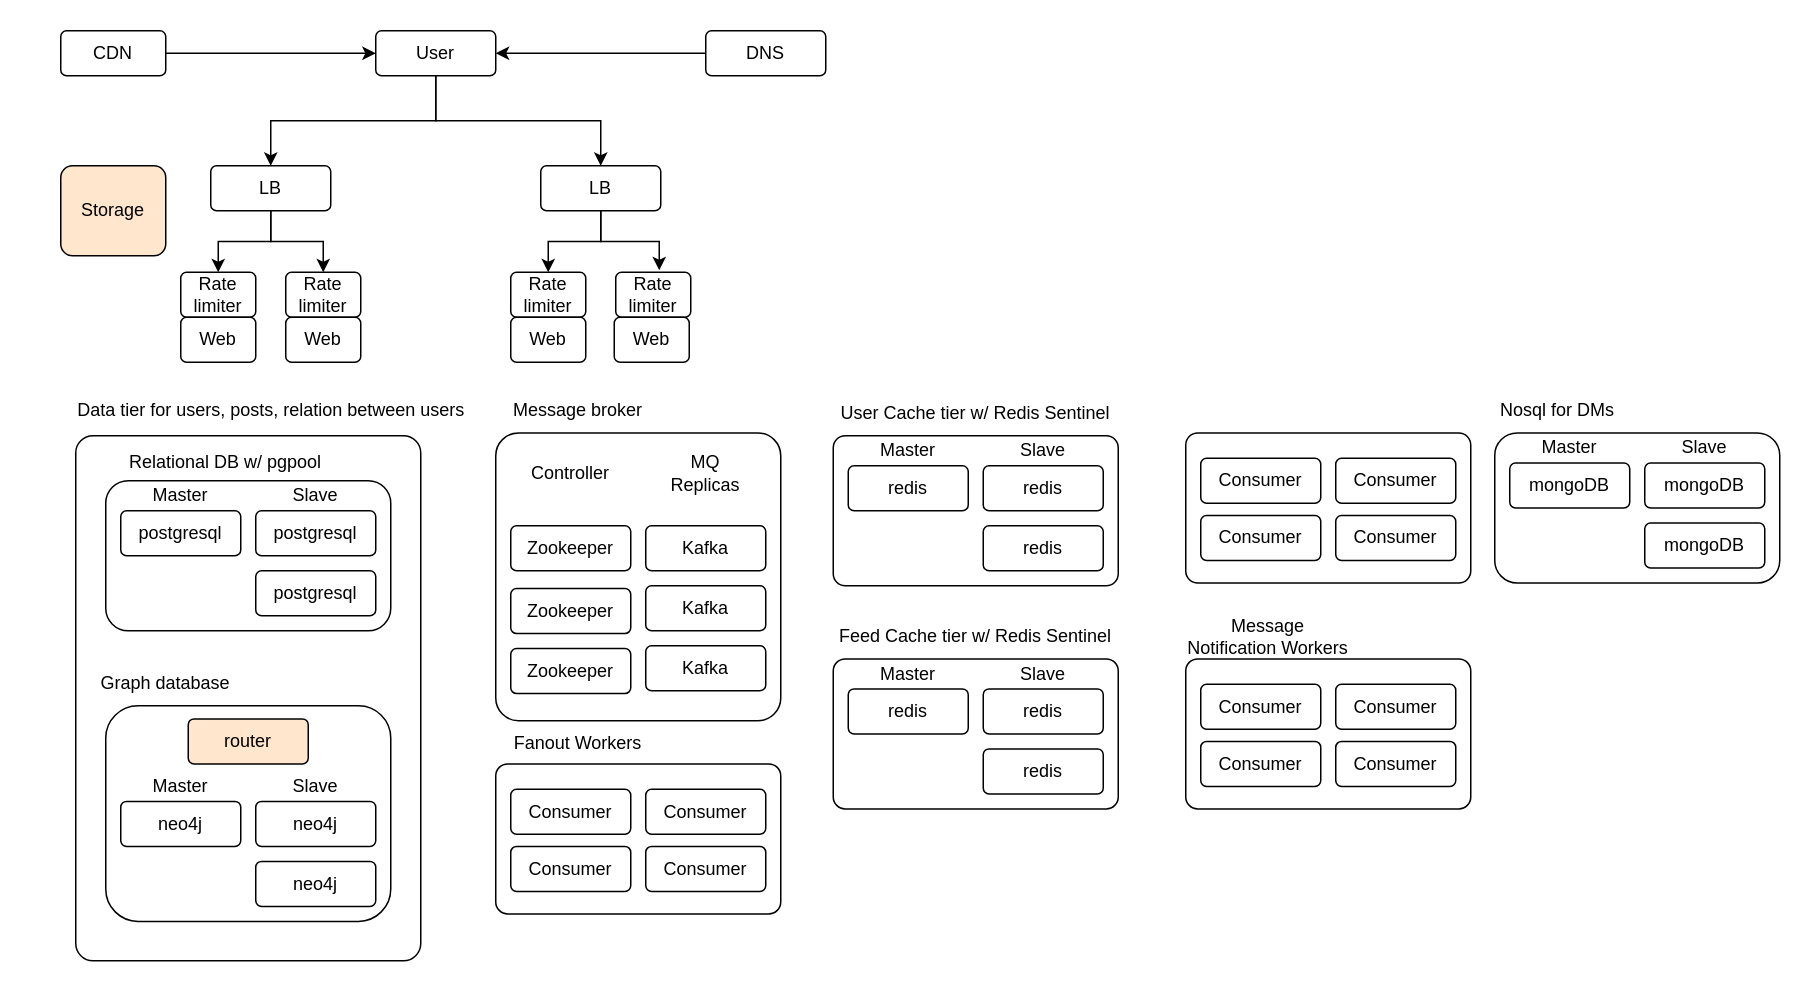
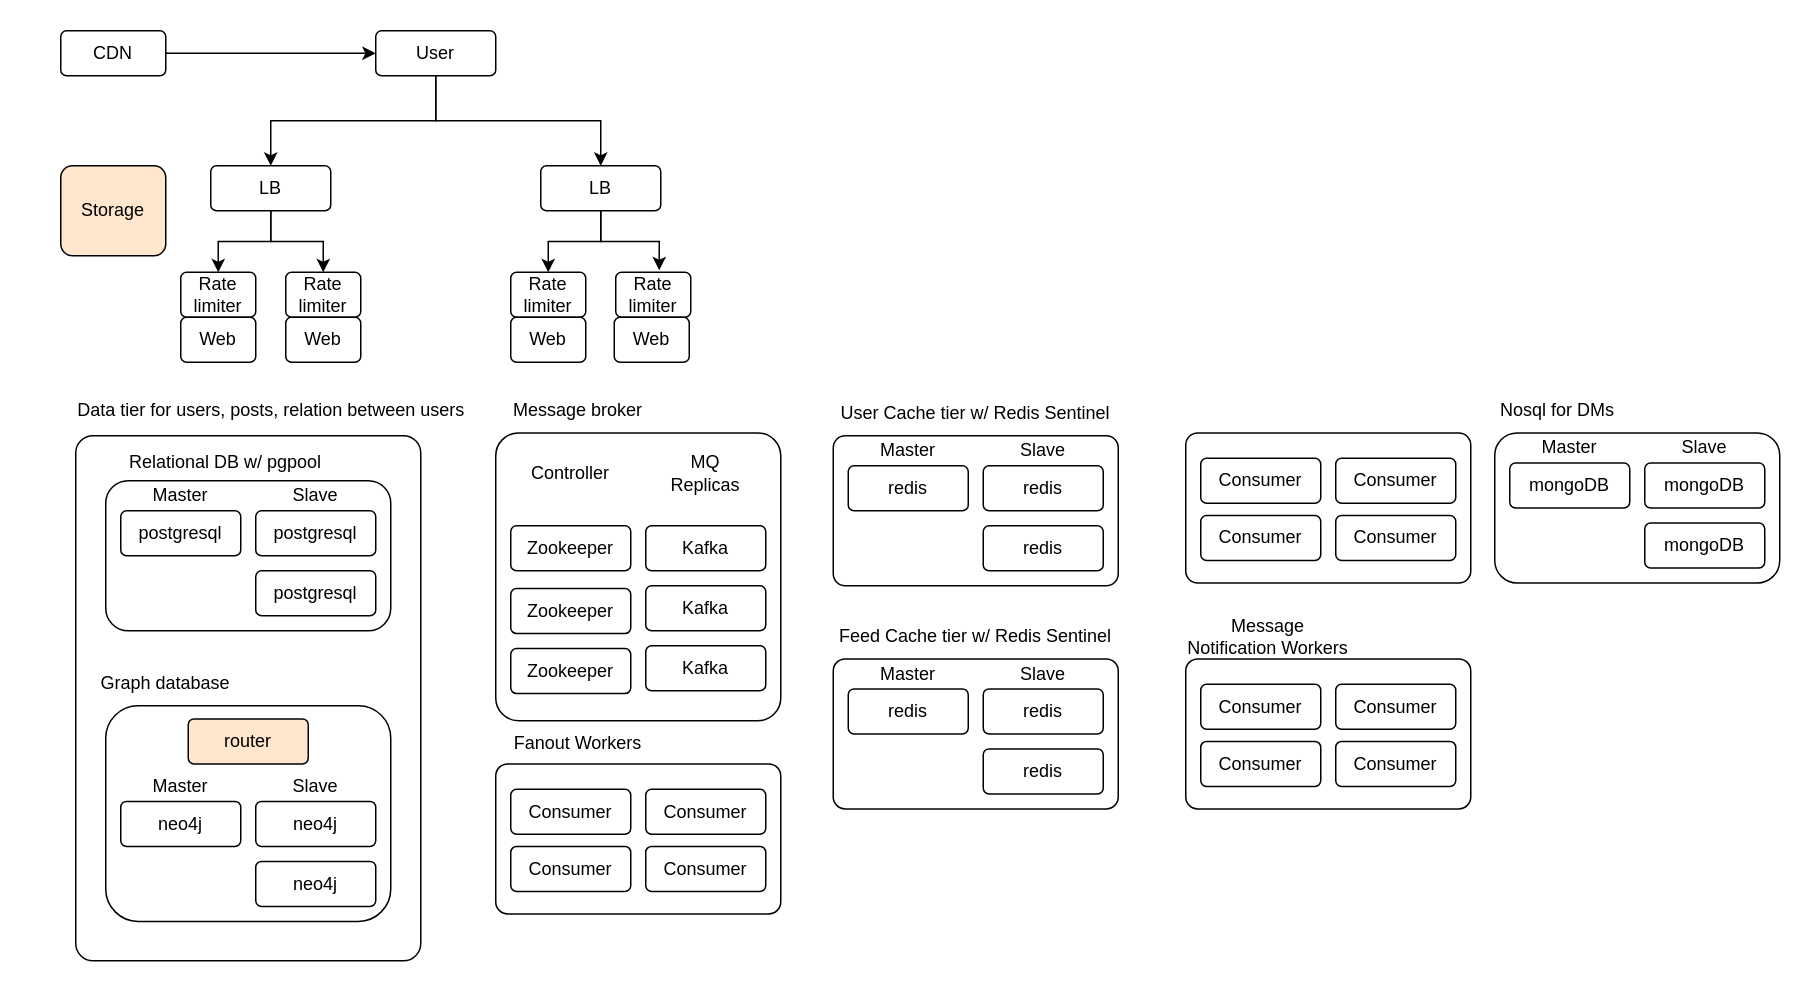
(606, 53) -> none
(766, 53) -> none
